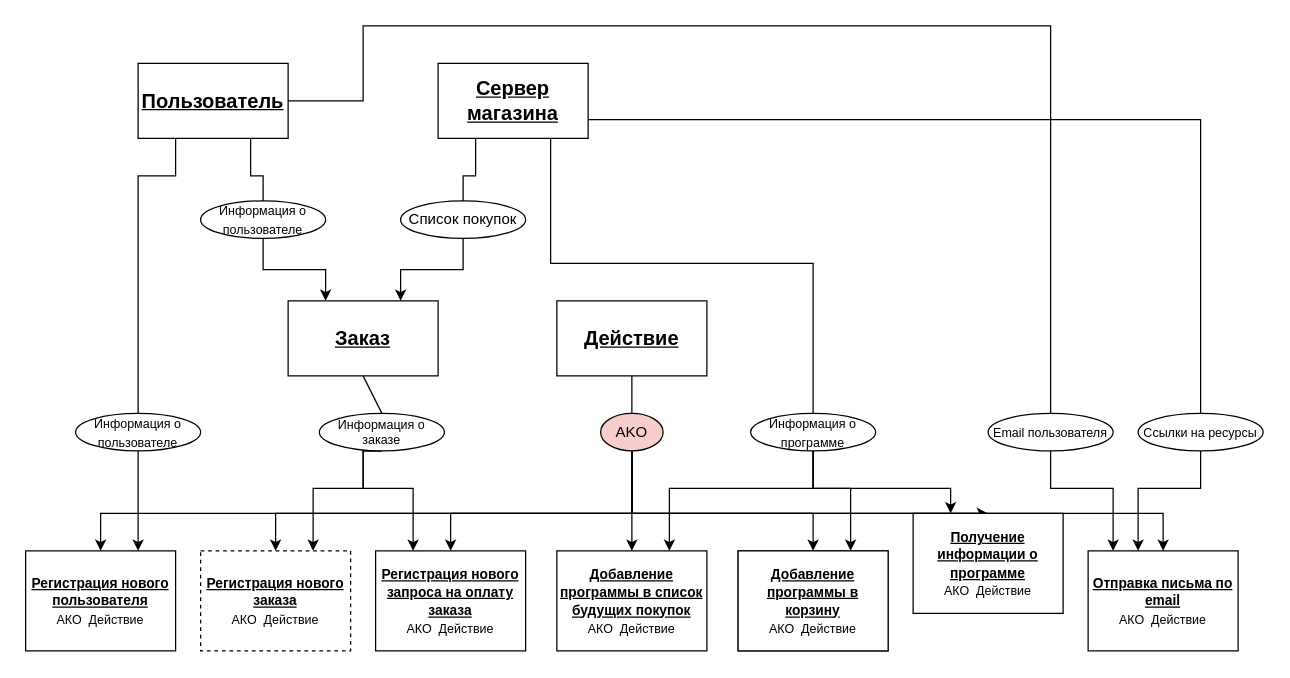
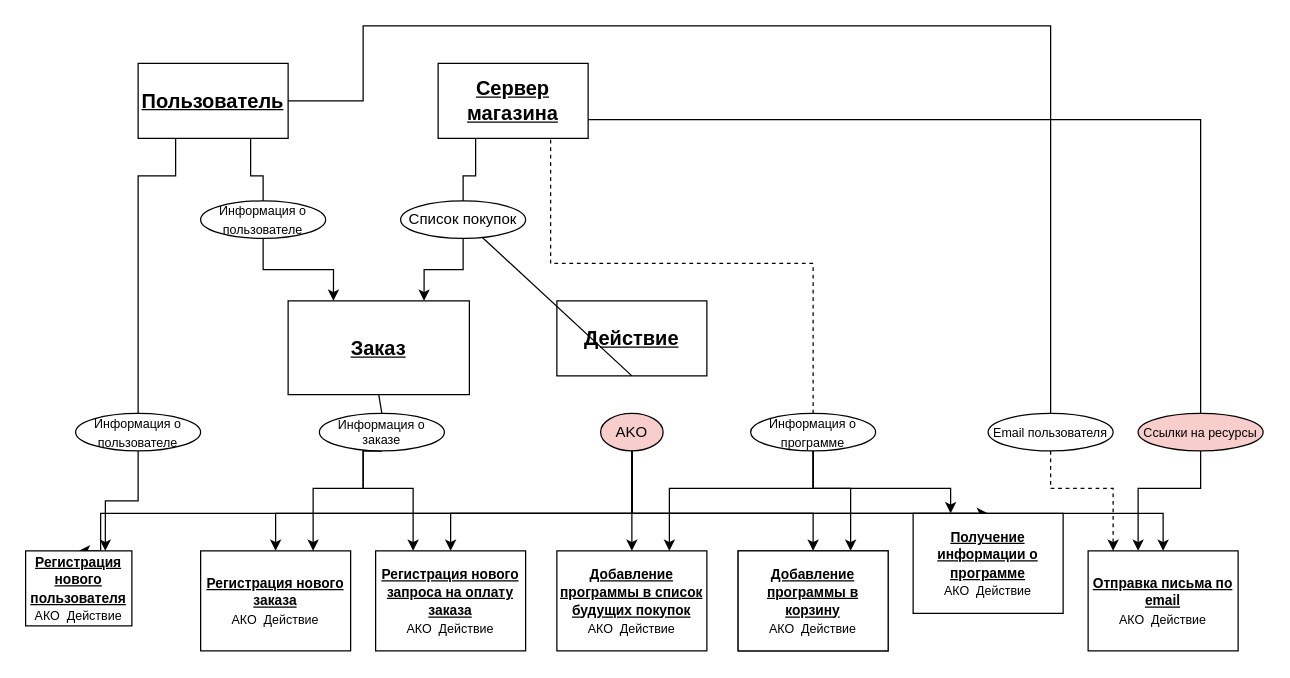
(694, 263) -> (694, 263)
(363, 338) -> (379, 348)
(632, 394) -> (557, 307)
(1201, 432) -> (1201, 432)
(1089, 488) -> (1089, 488)
(101, 601) -> (79, 588)
(276, 601) -> (276, 601)
